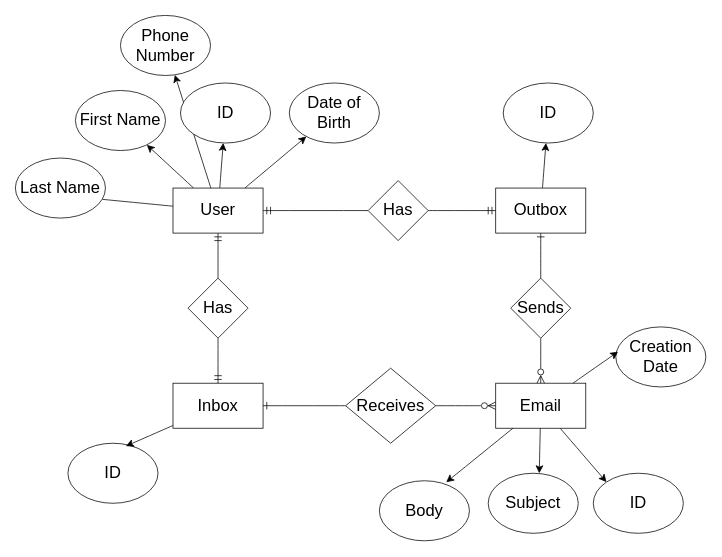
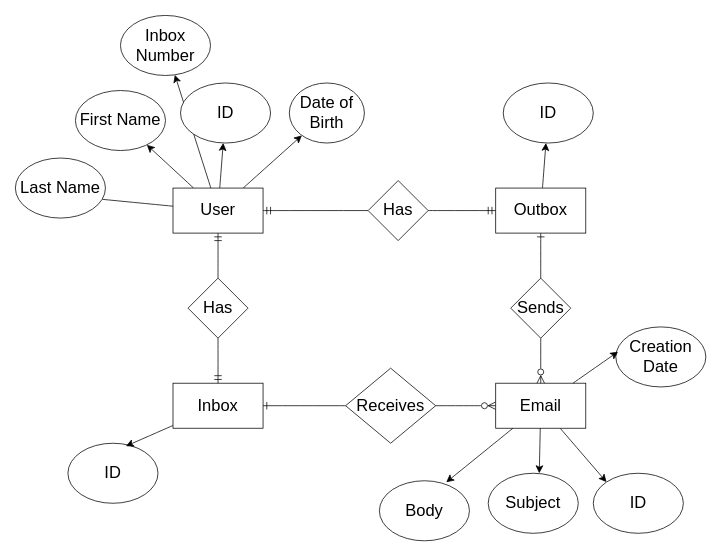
(165, 45) -> (165, 45)
(334, 113) -> (327, 113)
